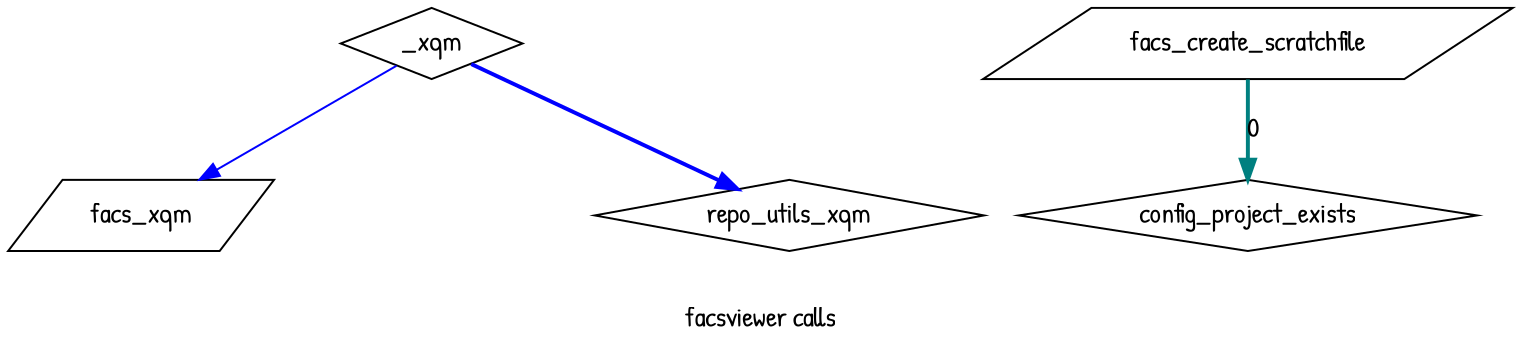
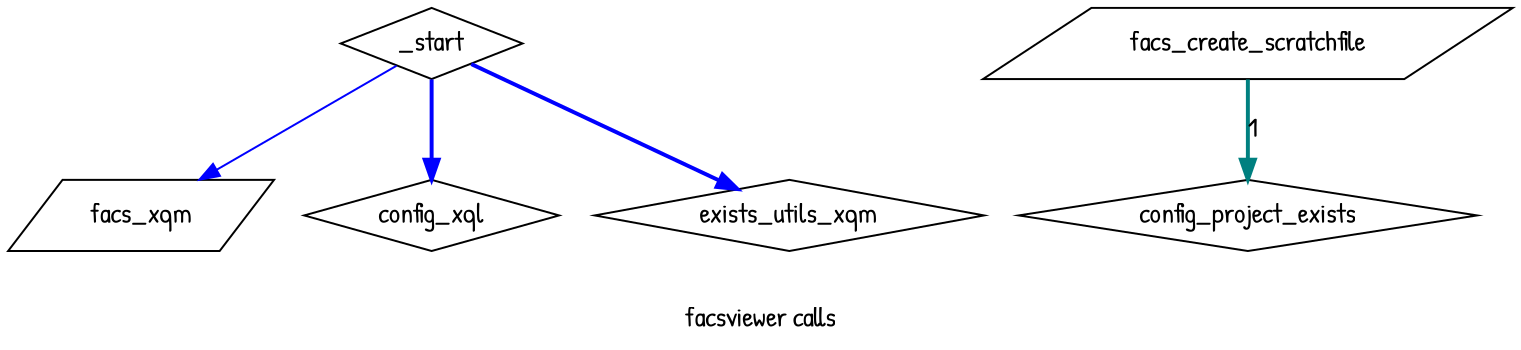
(432, 43) -> (432, 43)
(1254, 129) -> (1254, 129)
none -> (432, 215)
(789, 215) -> (789, 215)
